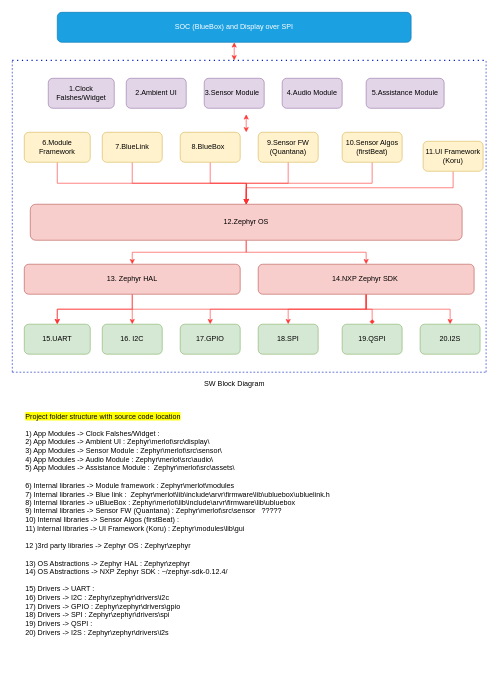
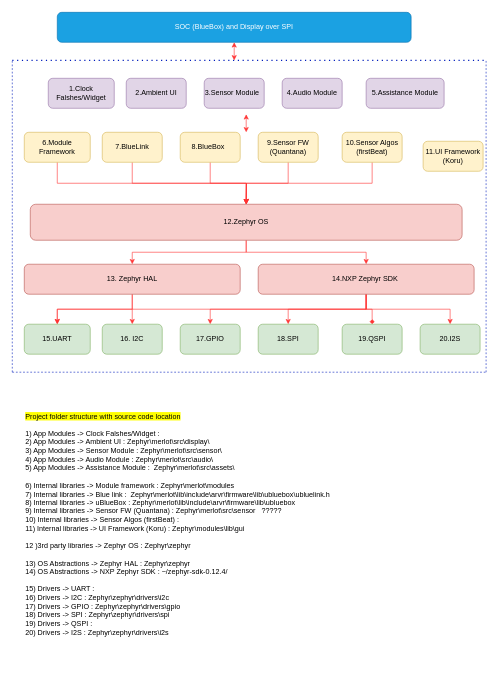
(359, 188) -> none
(234, 384) -> none
